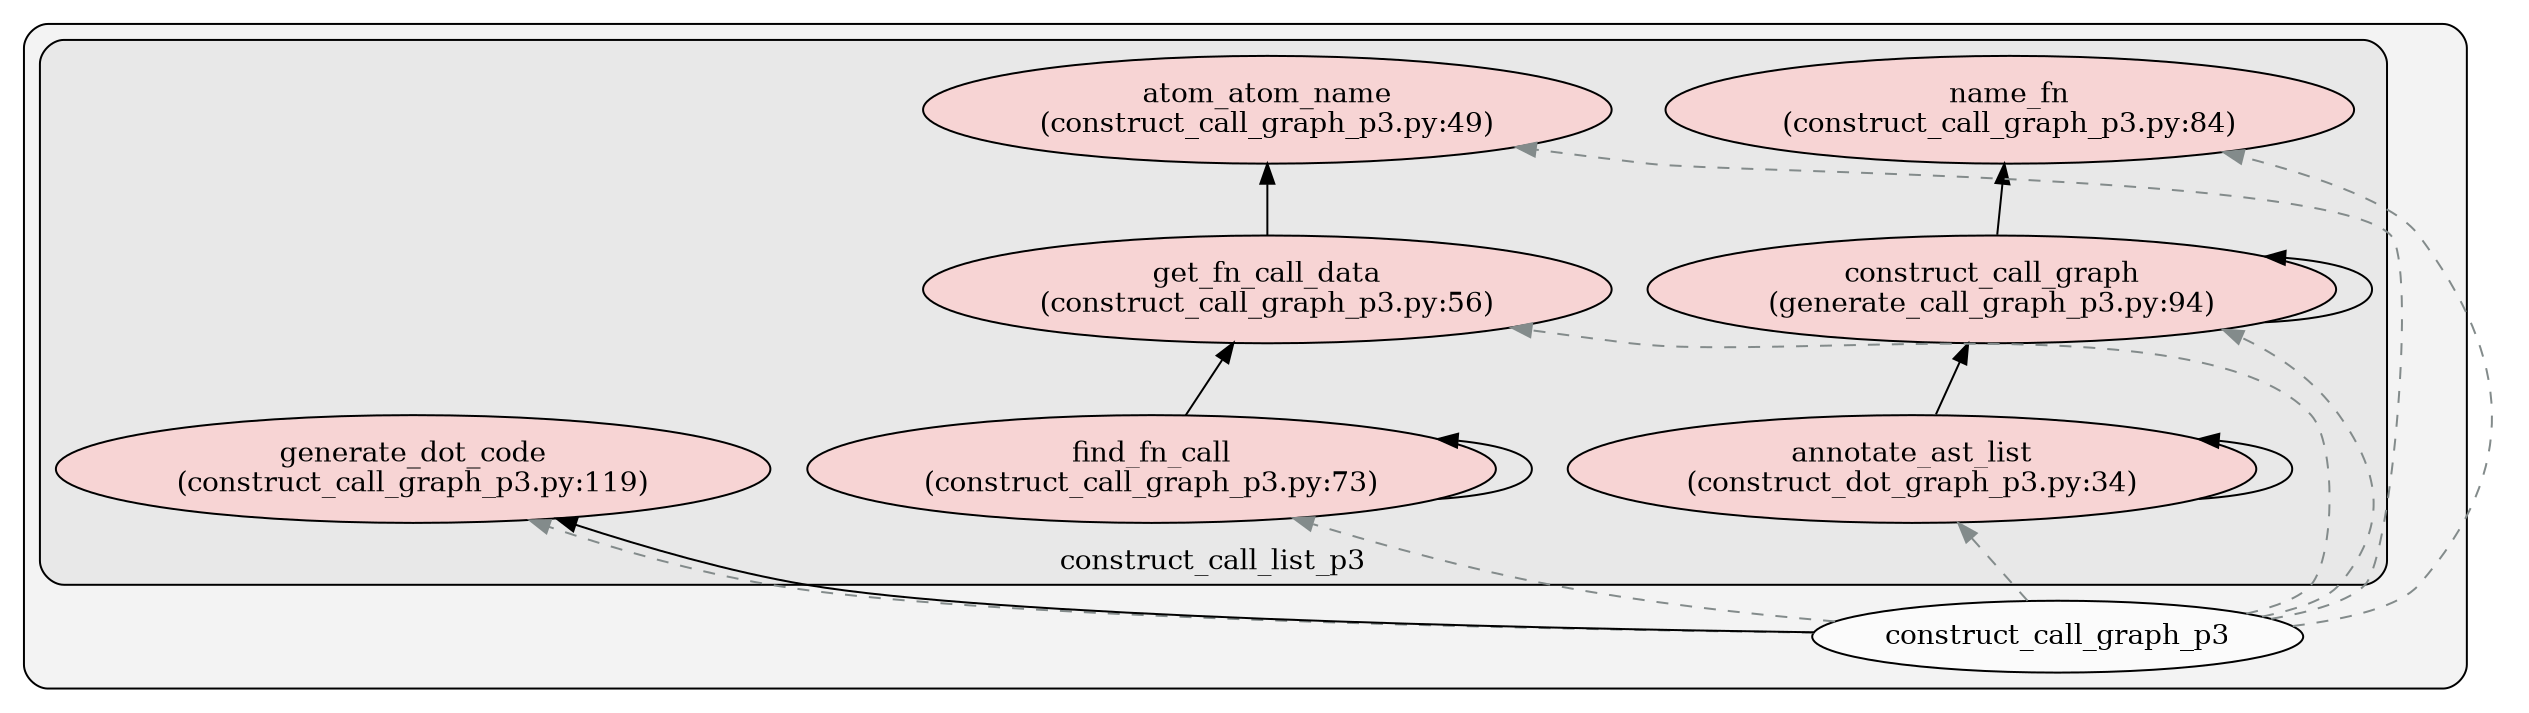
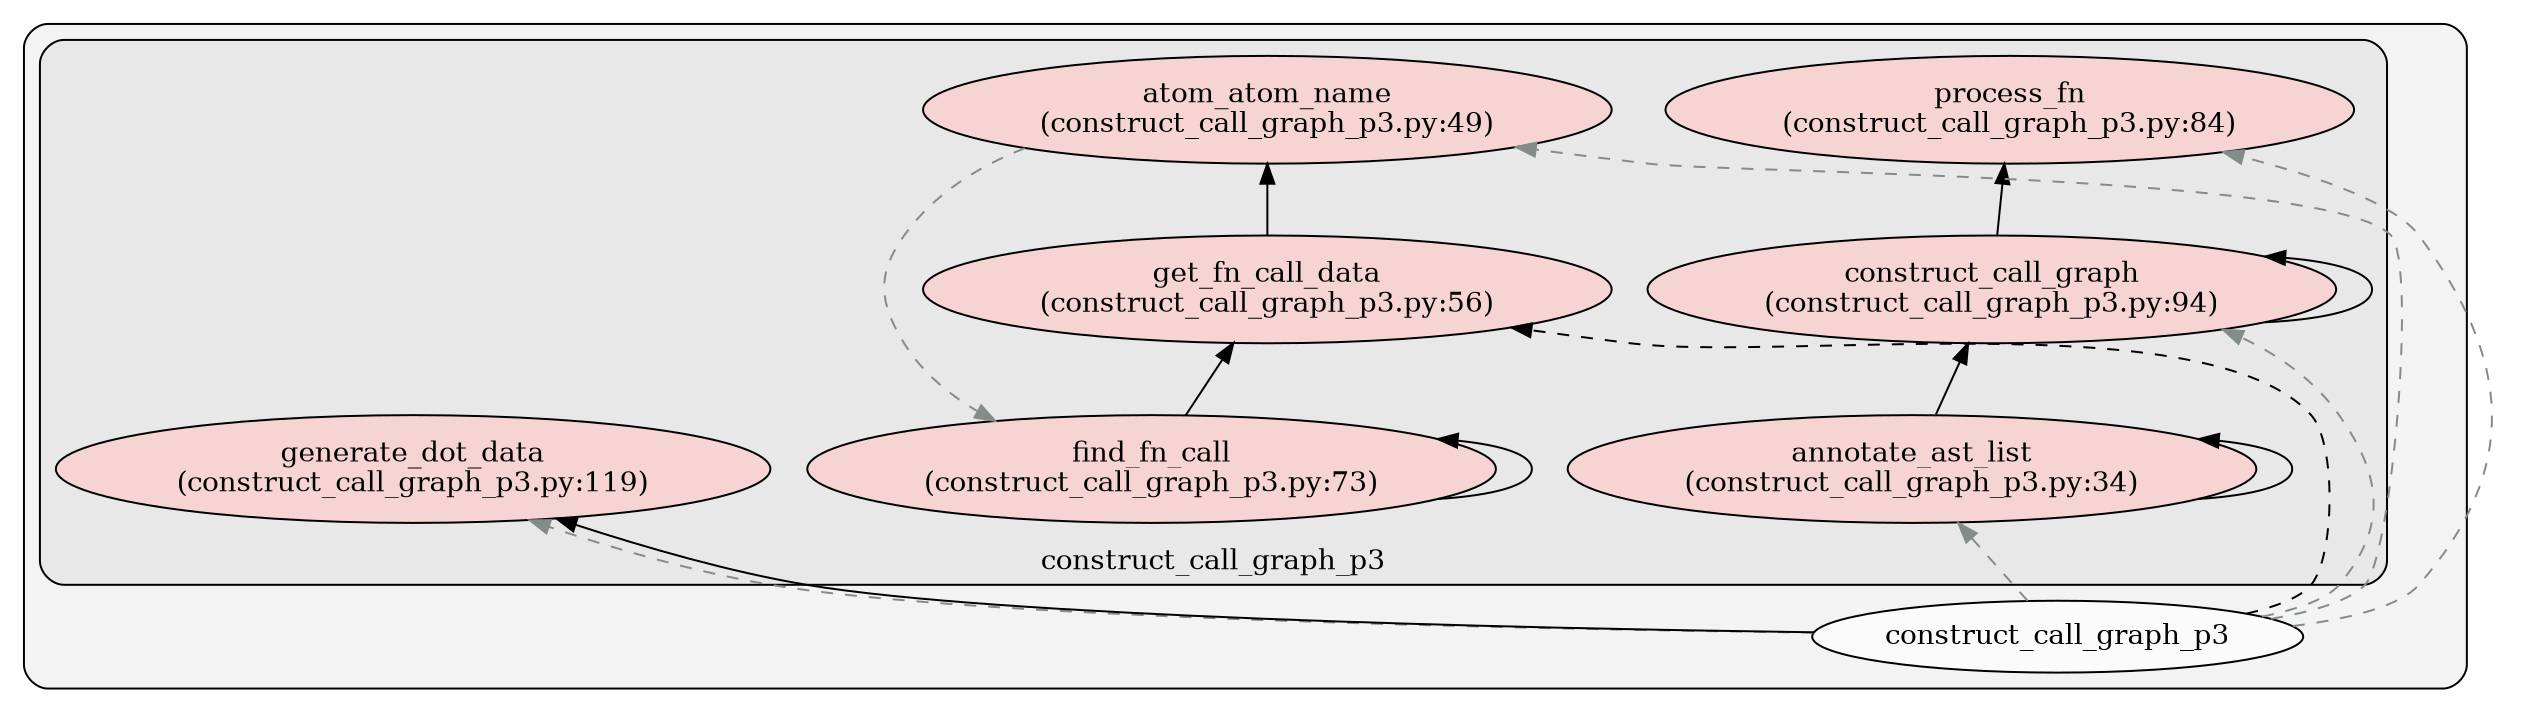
(2010, 110) -> (2010, 110)
(1992, 289) -> (1992, 289)
(2052, 346) -> (2052, 346)
(413, 469) -> (413, 469)
(1912, 469) -> (1912, 469)
(1213, 562) -> (1213, 562)
(1624, 597) -> (888, 264)
